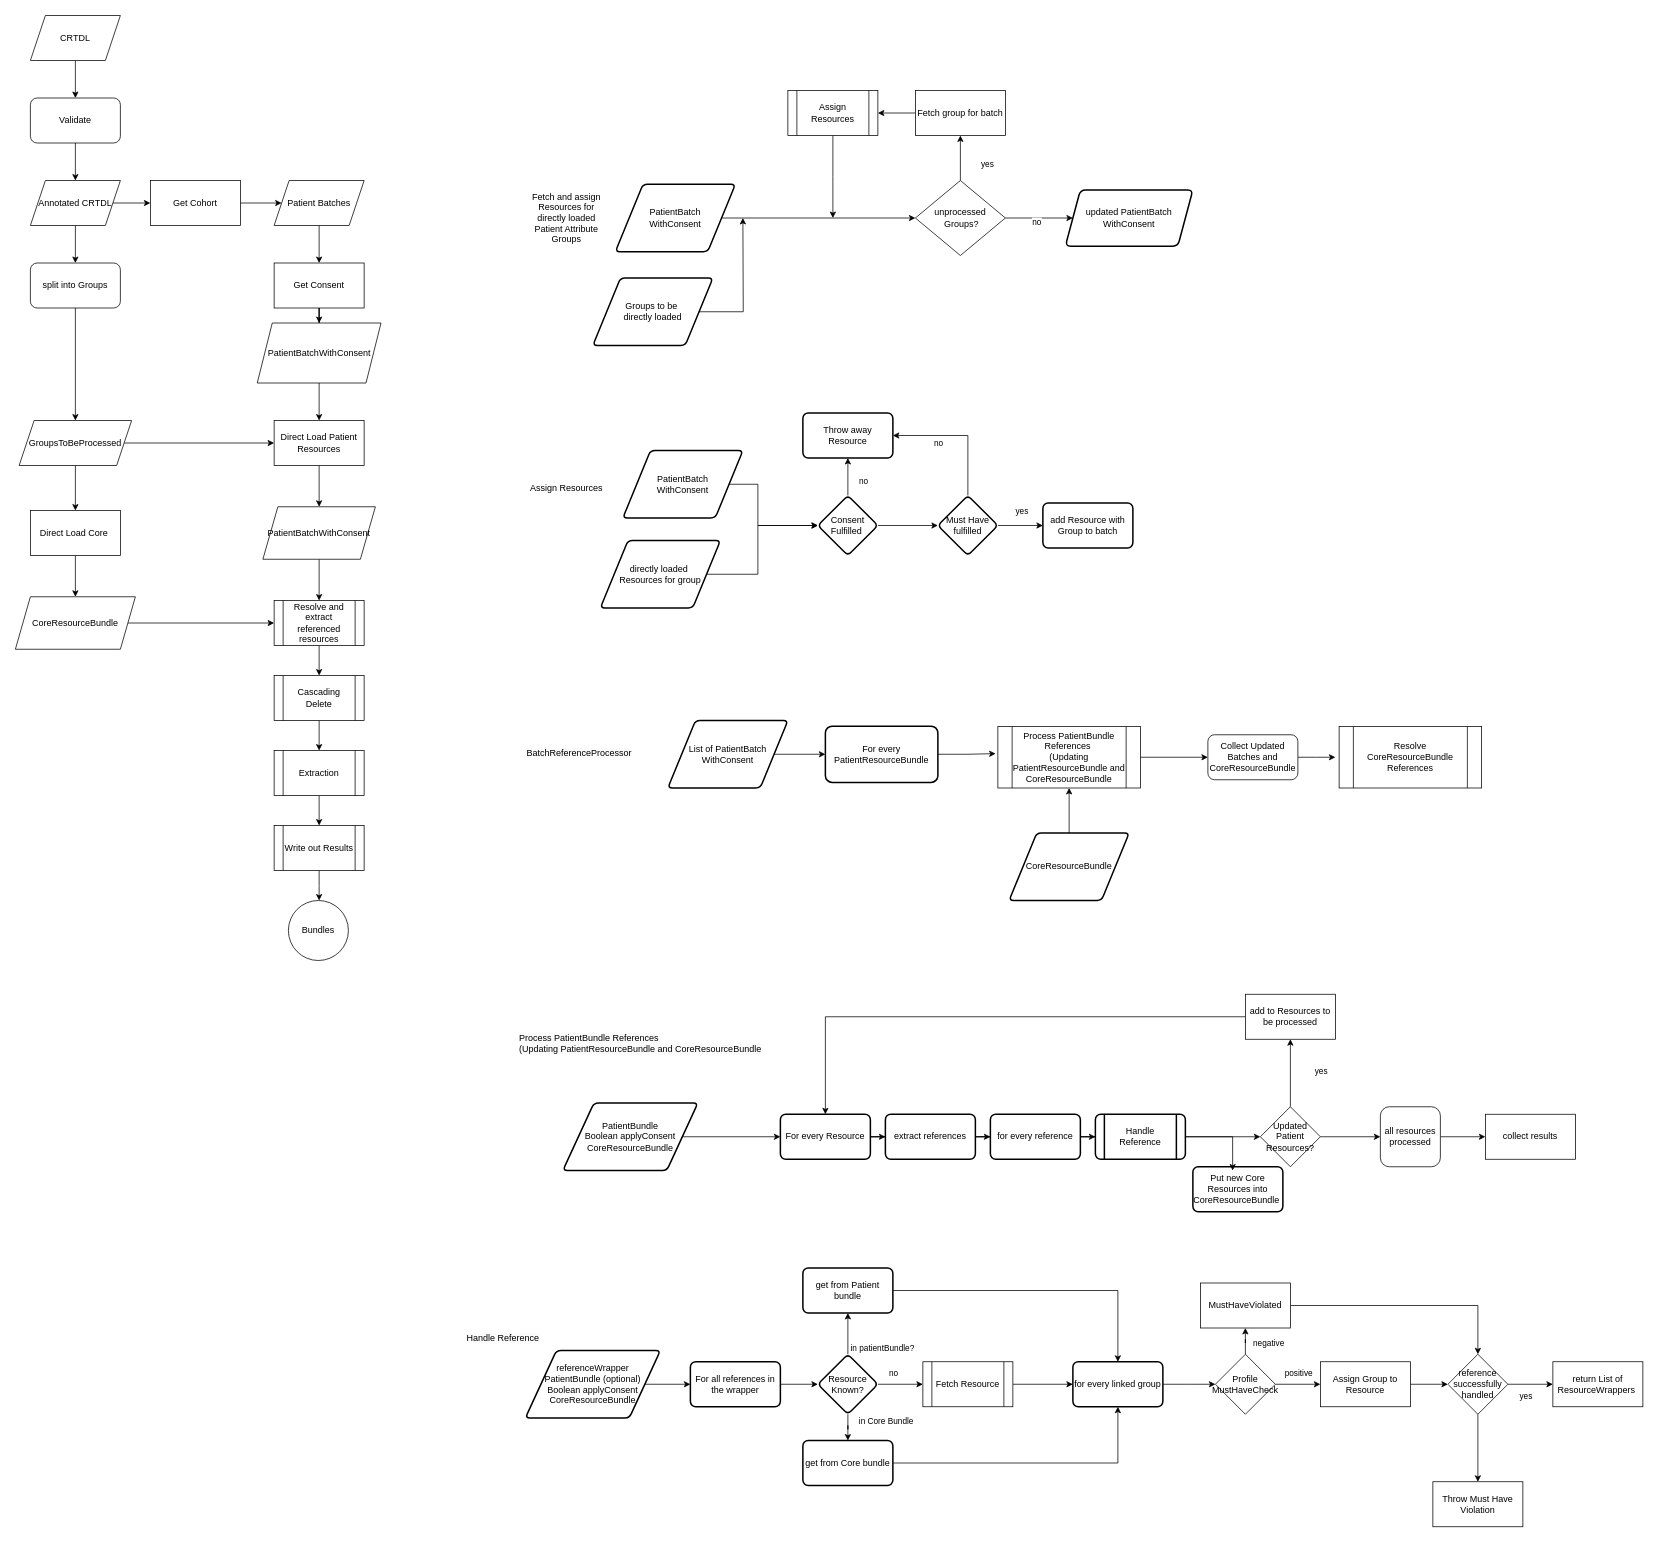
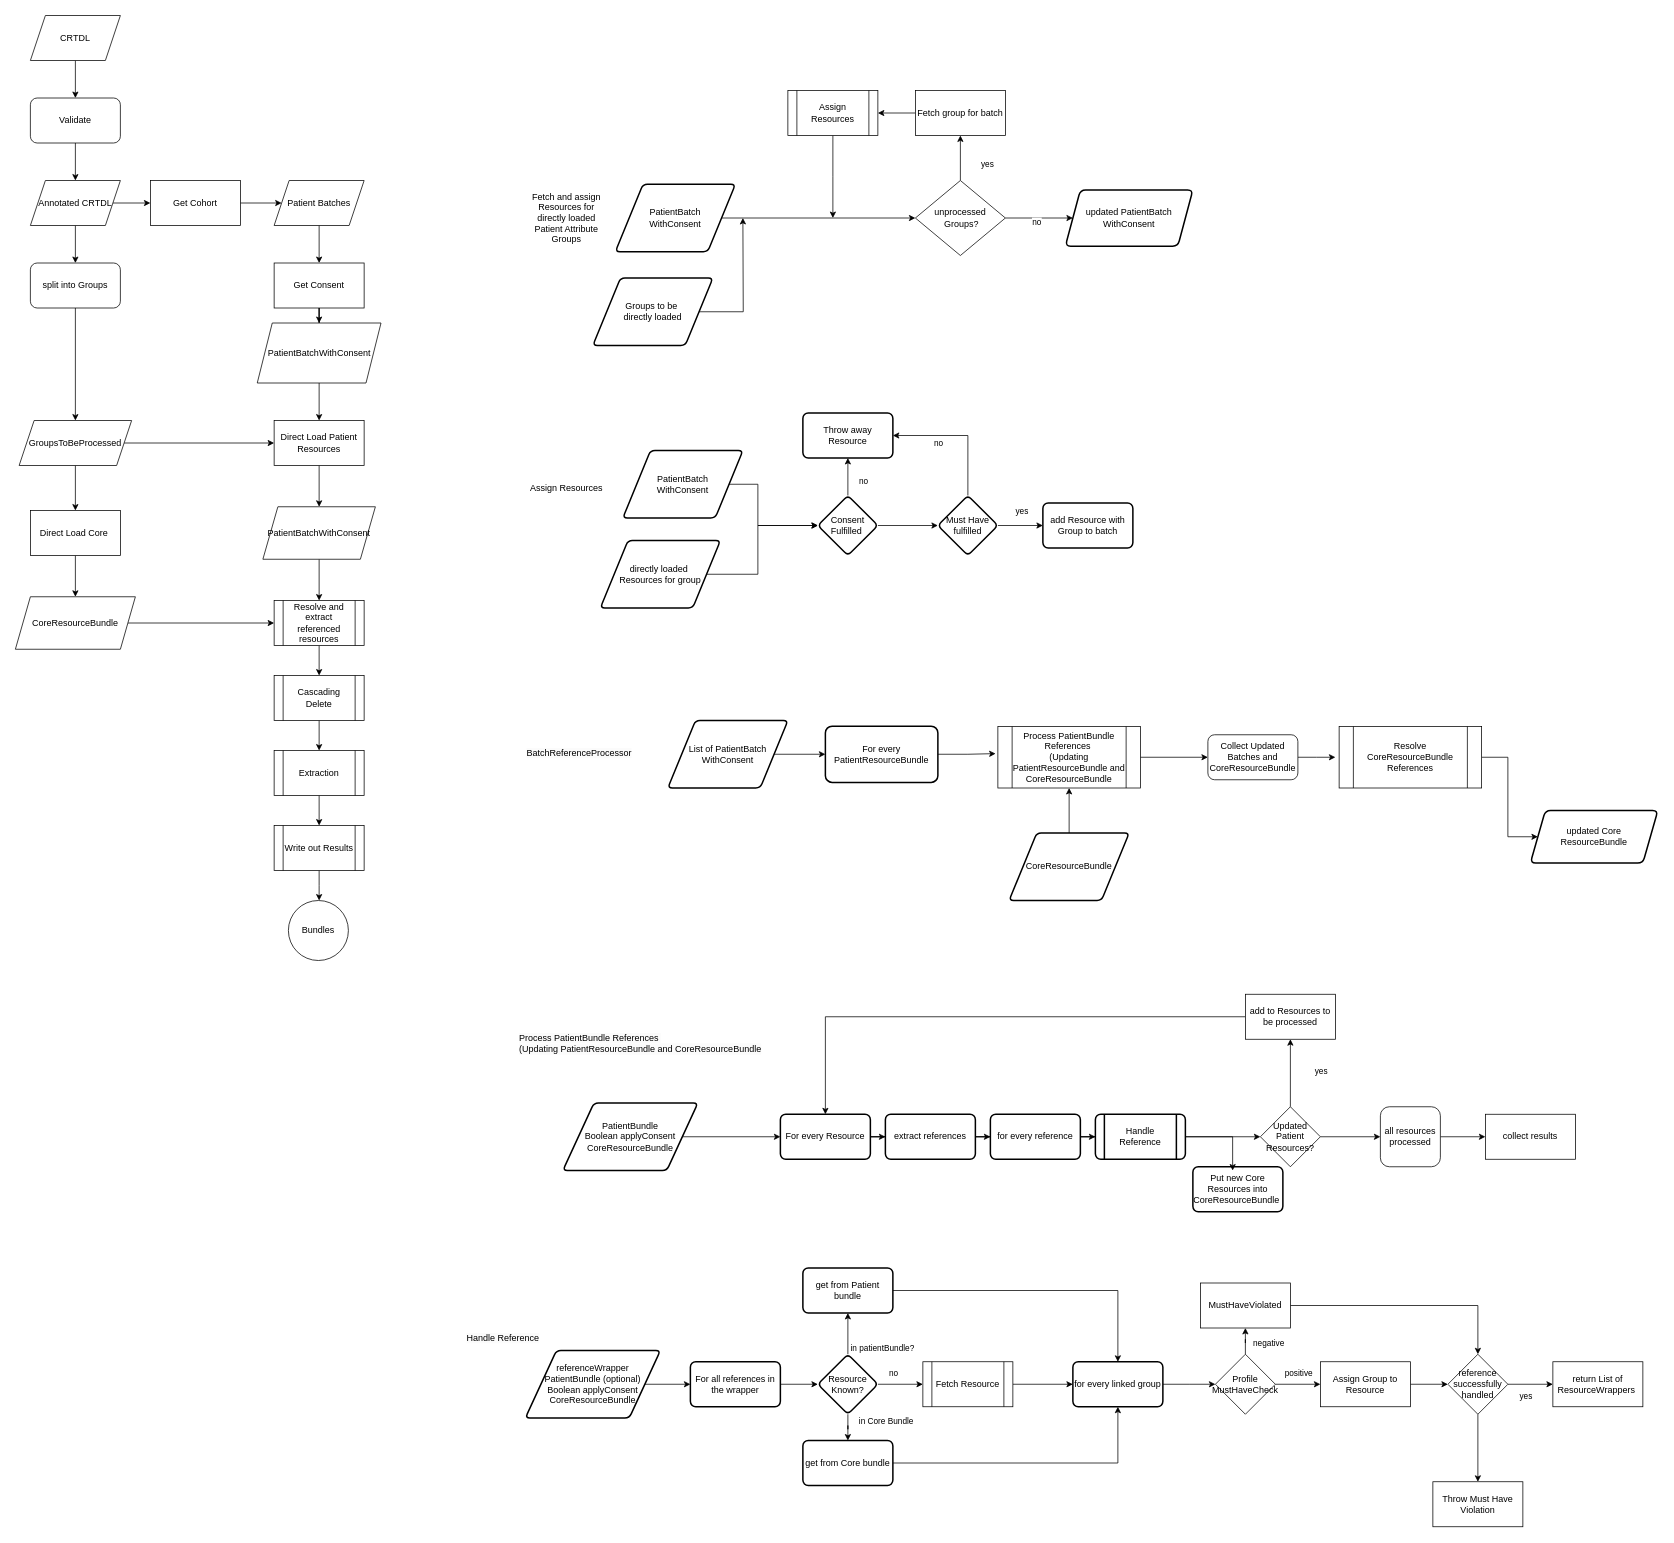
none -> (1496, 757)
none -> (1594, 837)
